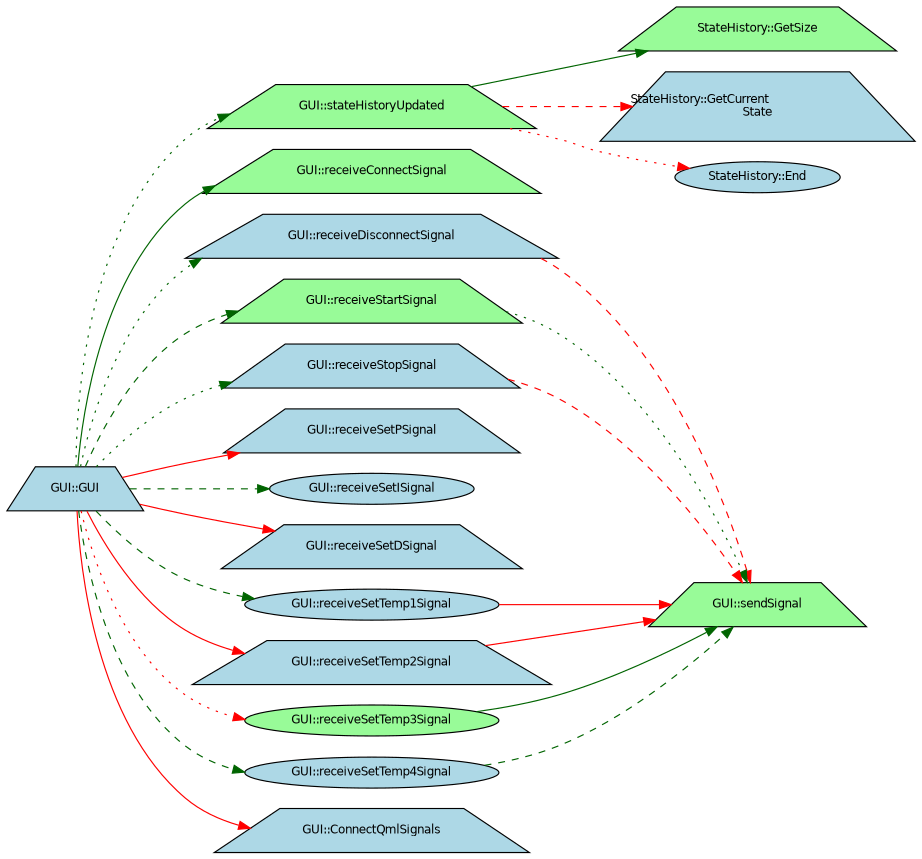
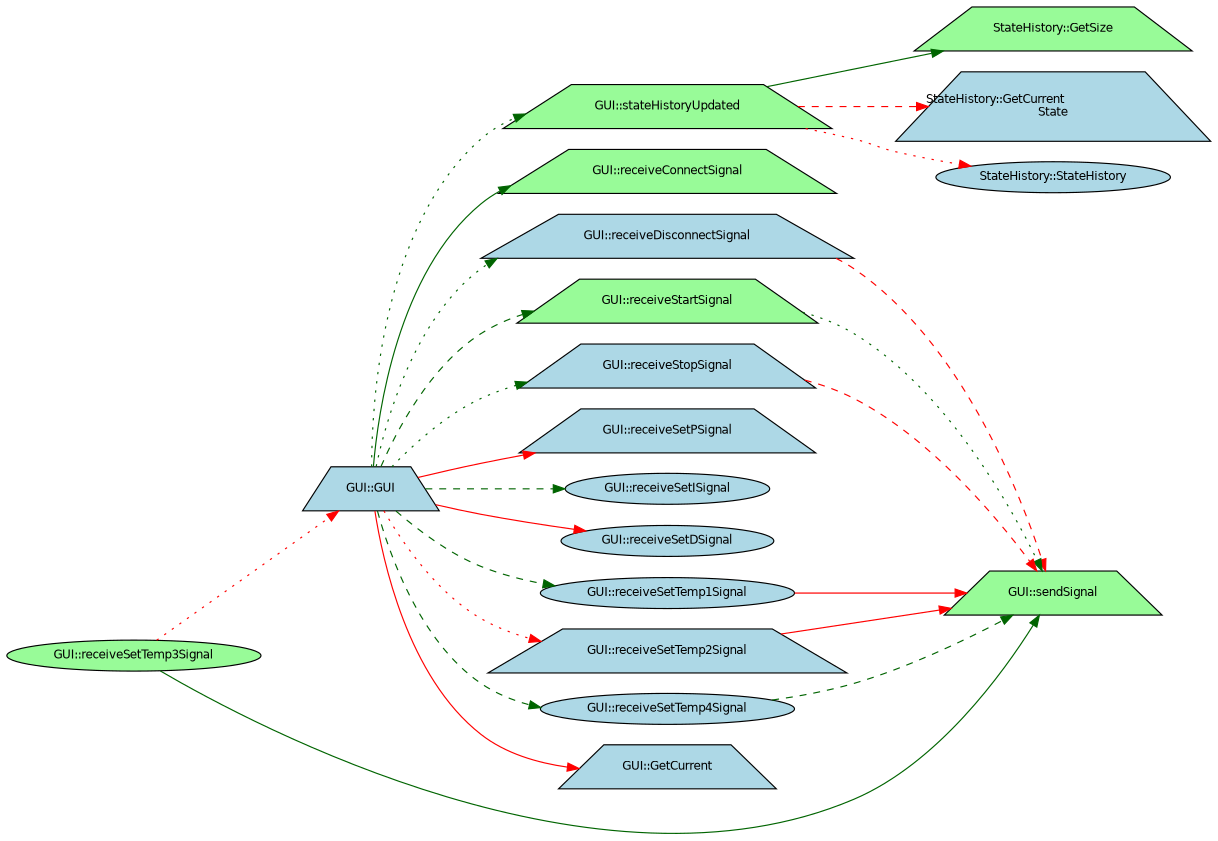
(758, 177) -> (1053, 177)
(372, 547) -> (667, 541)
(145, 597) -> (444, 590)
(131, 635) -> (243, 579)
(372, 831) -> (667, 767)
